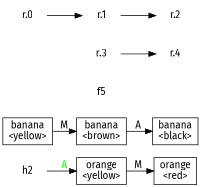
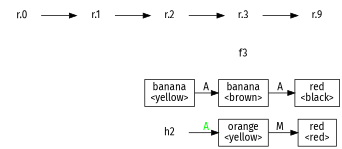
none -> (203, 16)
(175, 54) -> (317, 16)
(101, 92) -> (243, 54)
(65, 126) -> (207, 88)
(175, 131) -> (317, 93)
(175, 171) -> (317, 133)
